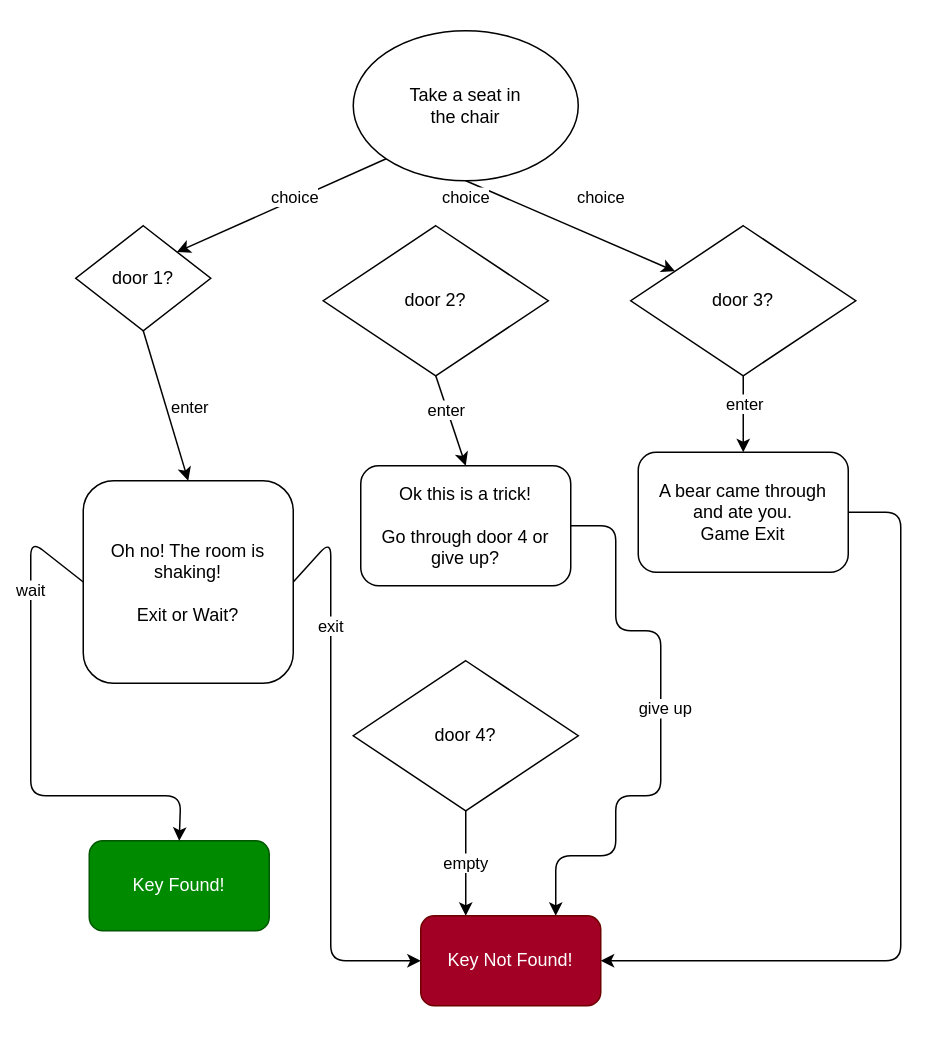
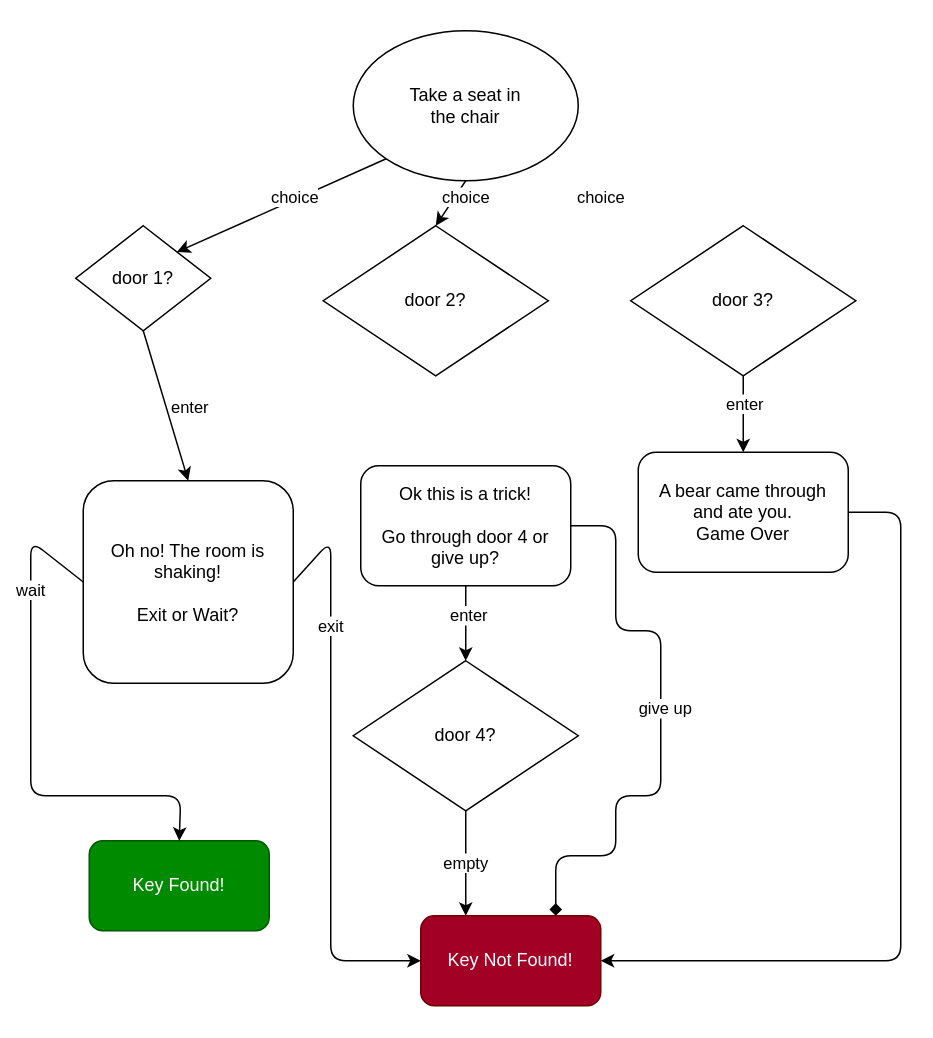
(566, 224) -> (446, 211)
(449, 416) -> none
(743, 512) -> (743, 512)
none -> (466, 618)
(556, 904) -> (556, 903)
